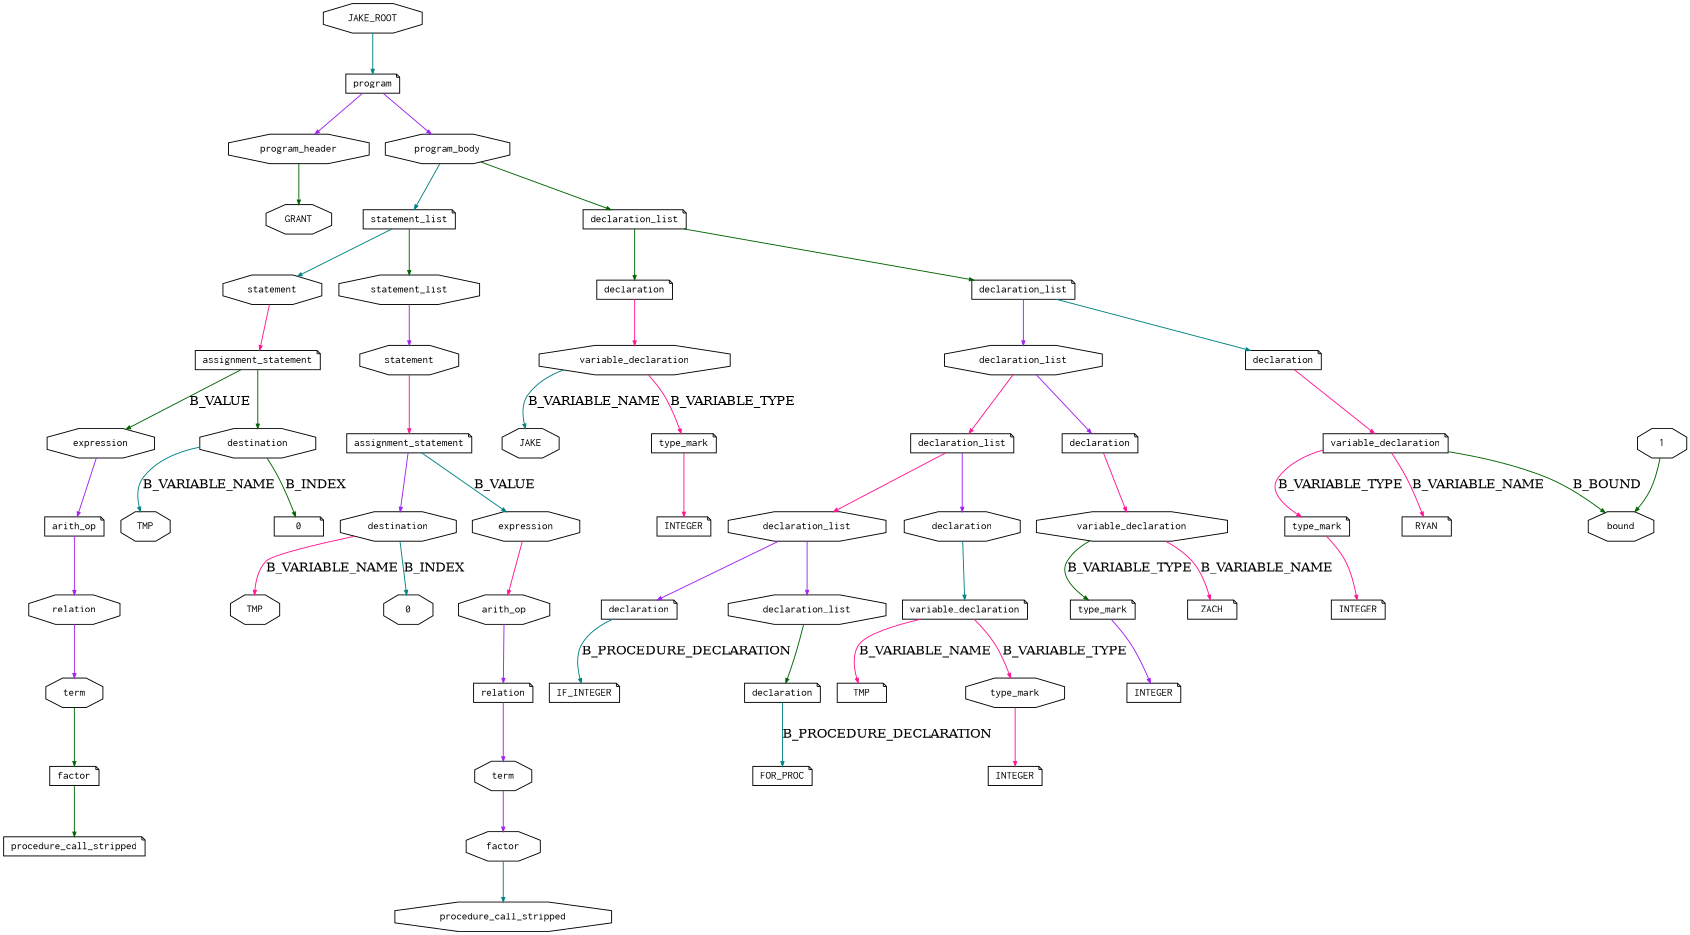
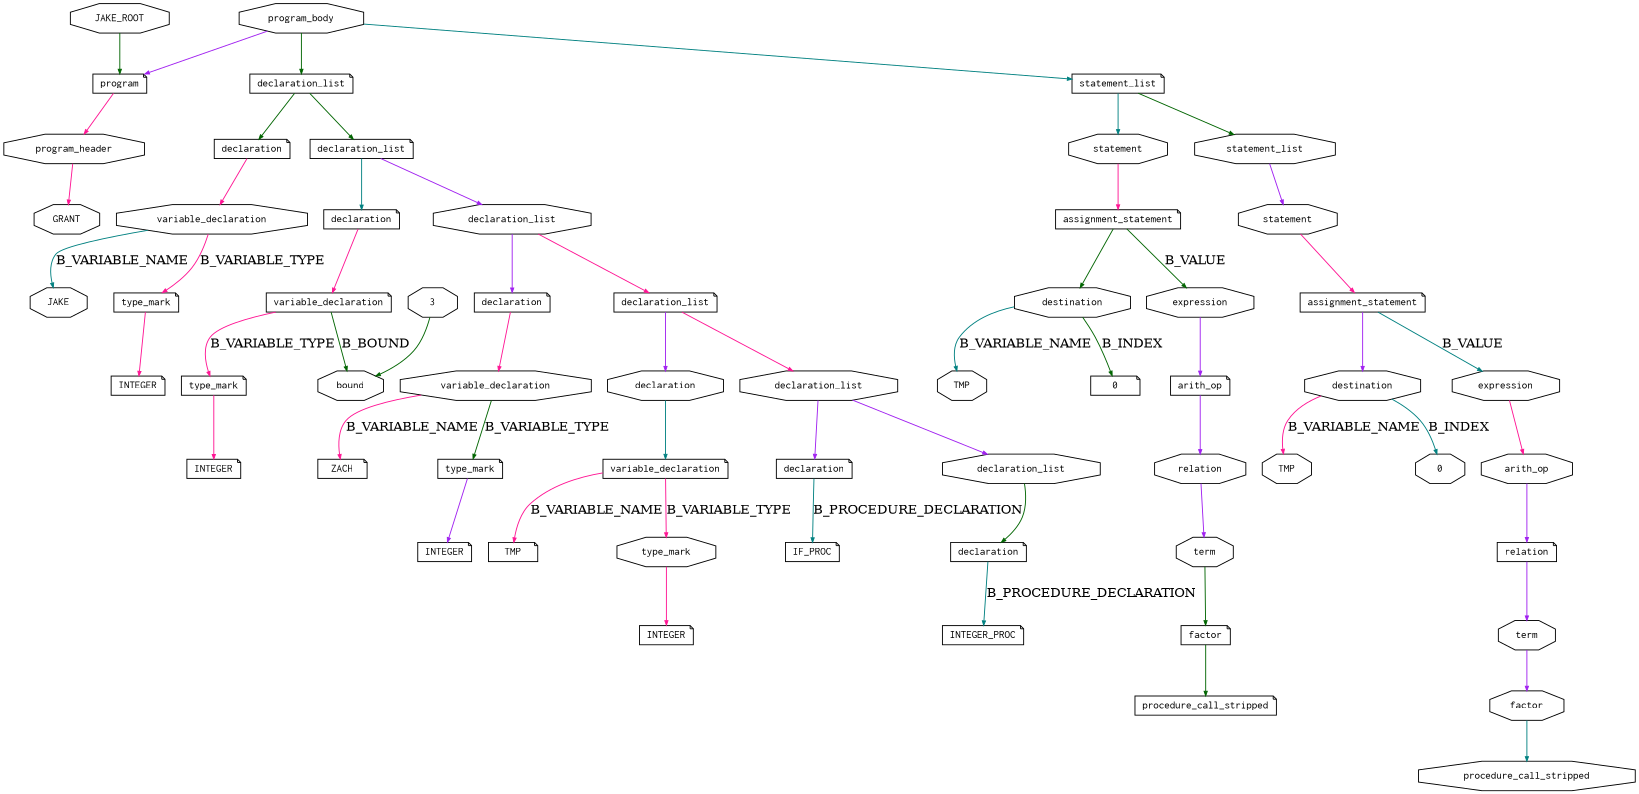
(373, 51) -> (120, 51)
(340, 112) -> (100, 112)
(405, 112) -> (208, 52)
(299, 182) -> (71, 182)
(1662, 443) -> (433, 302)
(1427, 526) -> none
(584, 693) -> (812, 552)
(782, 776) -> (983, 635)
